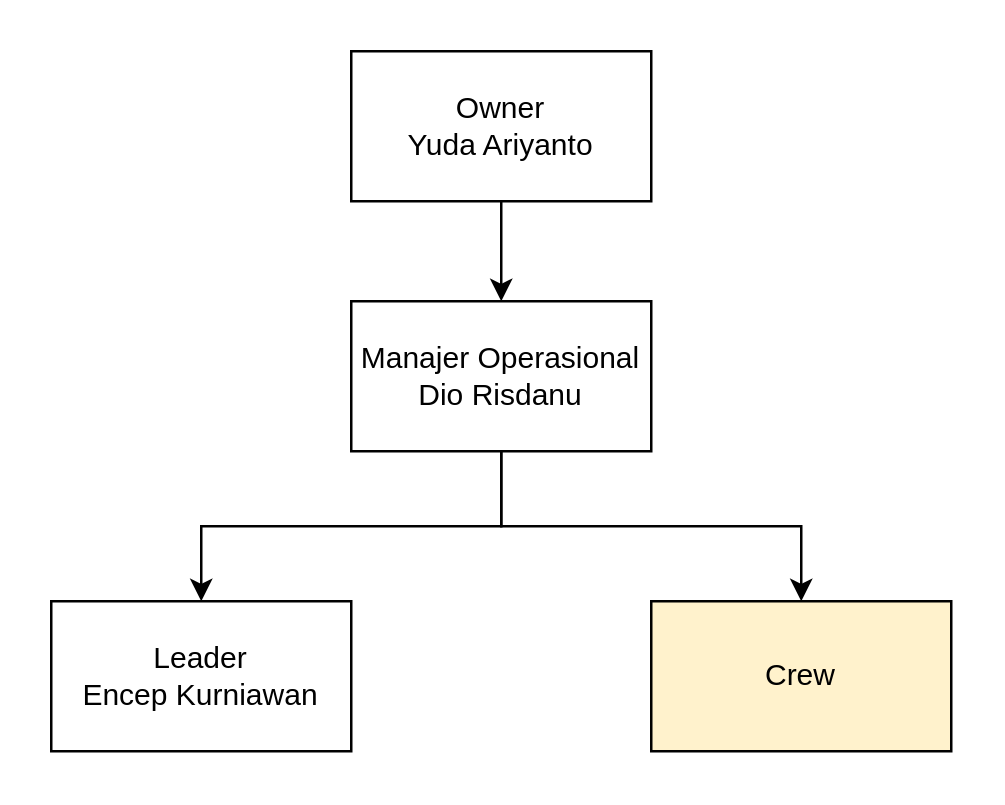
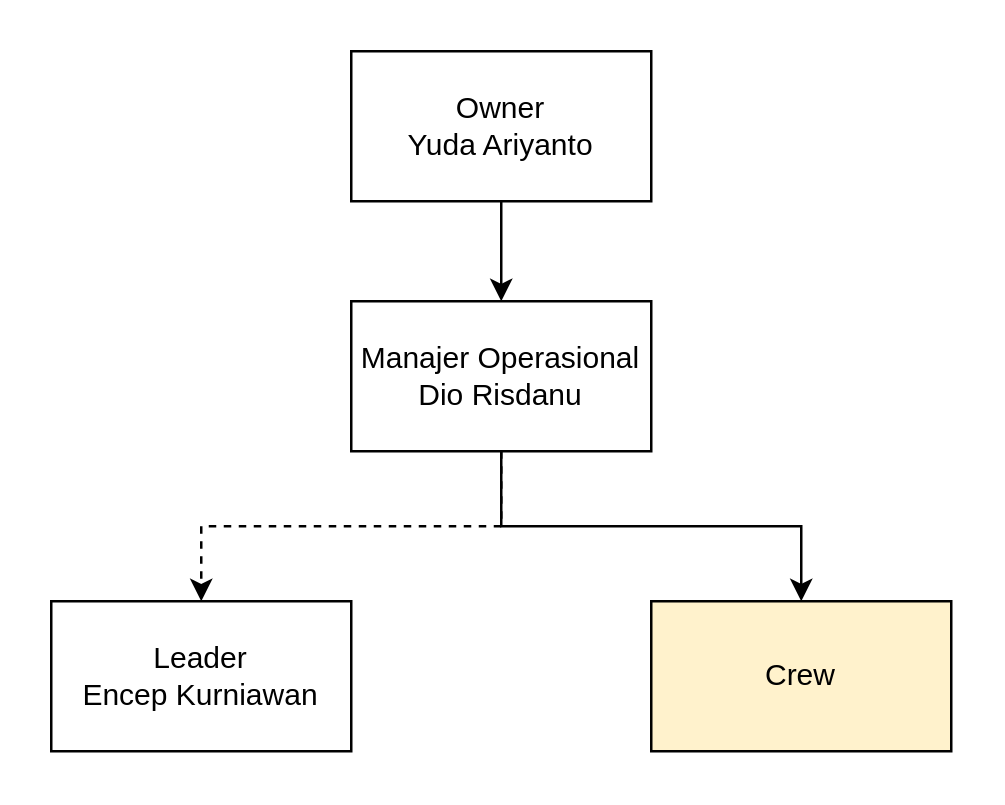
(319, 526) -> (319, 526)
